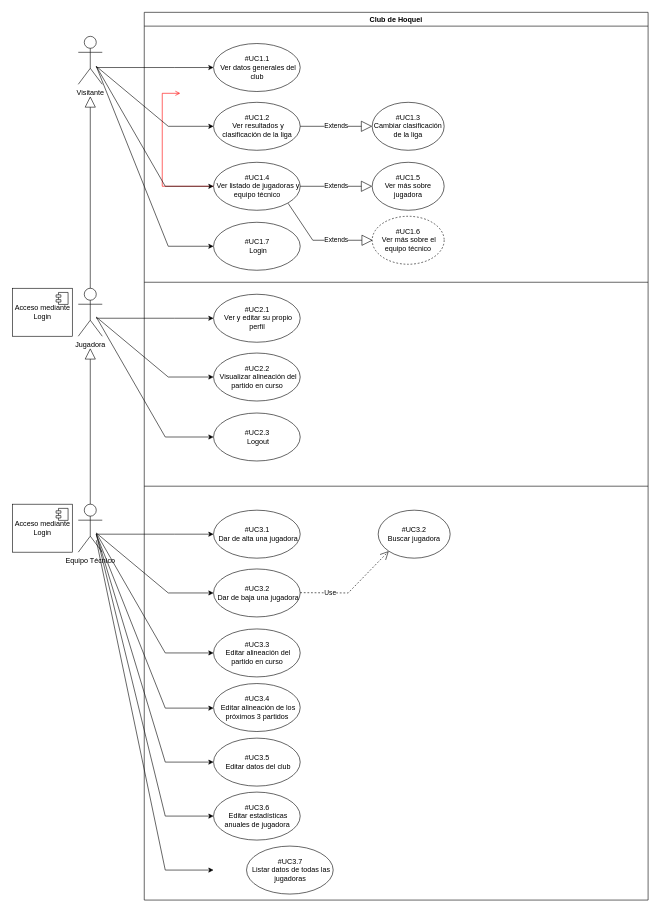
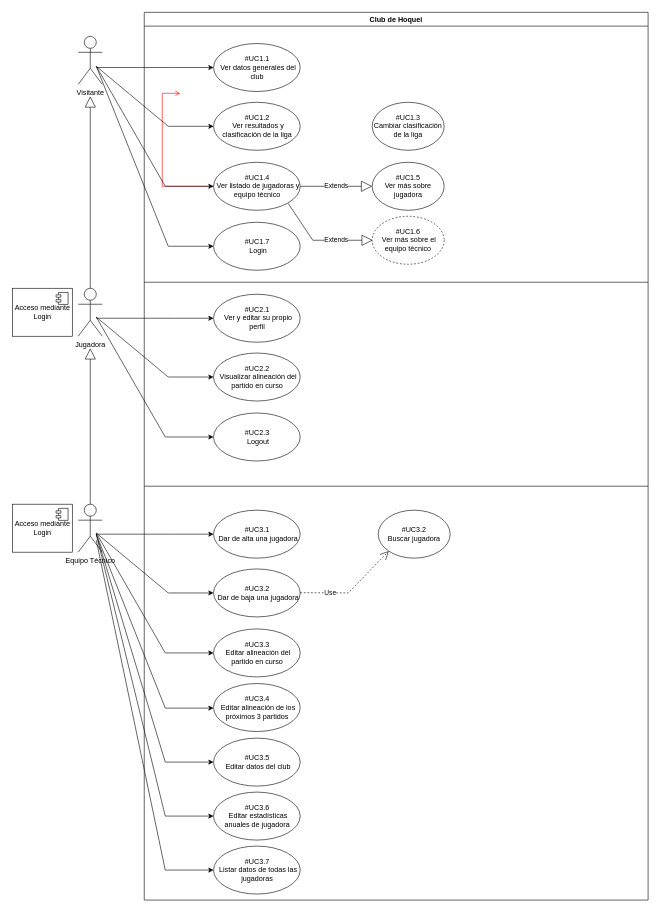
(330, 126) -> none
(290, 870) -> (257, 870)
